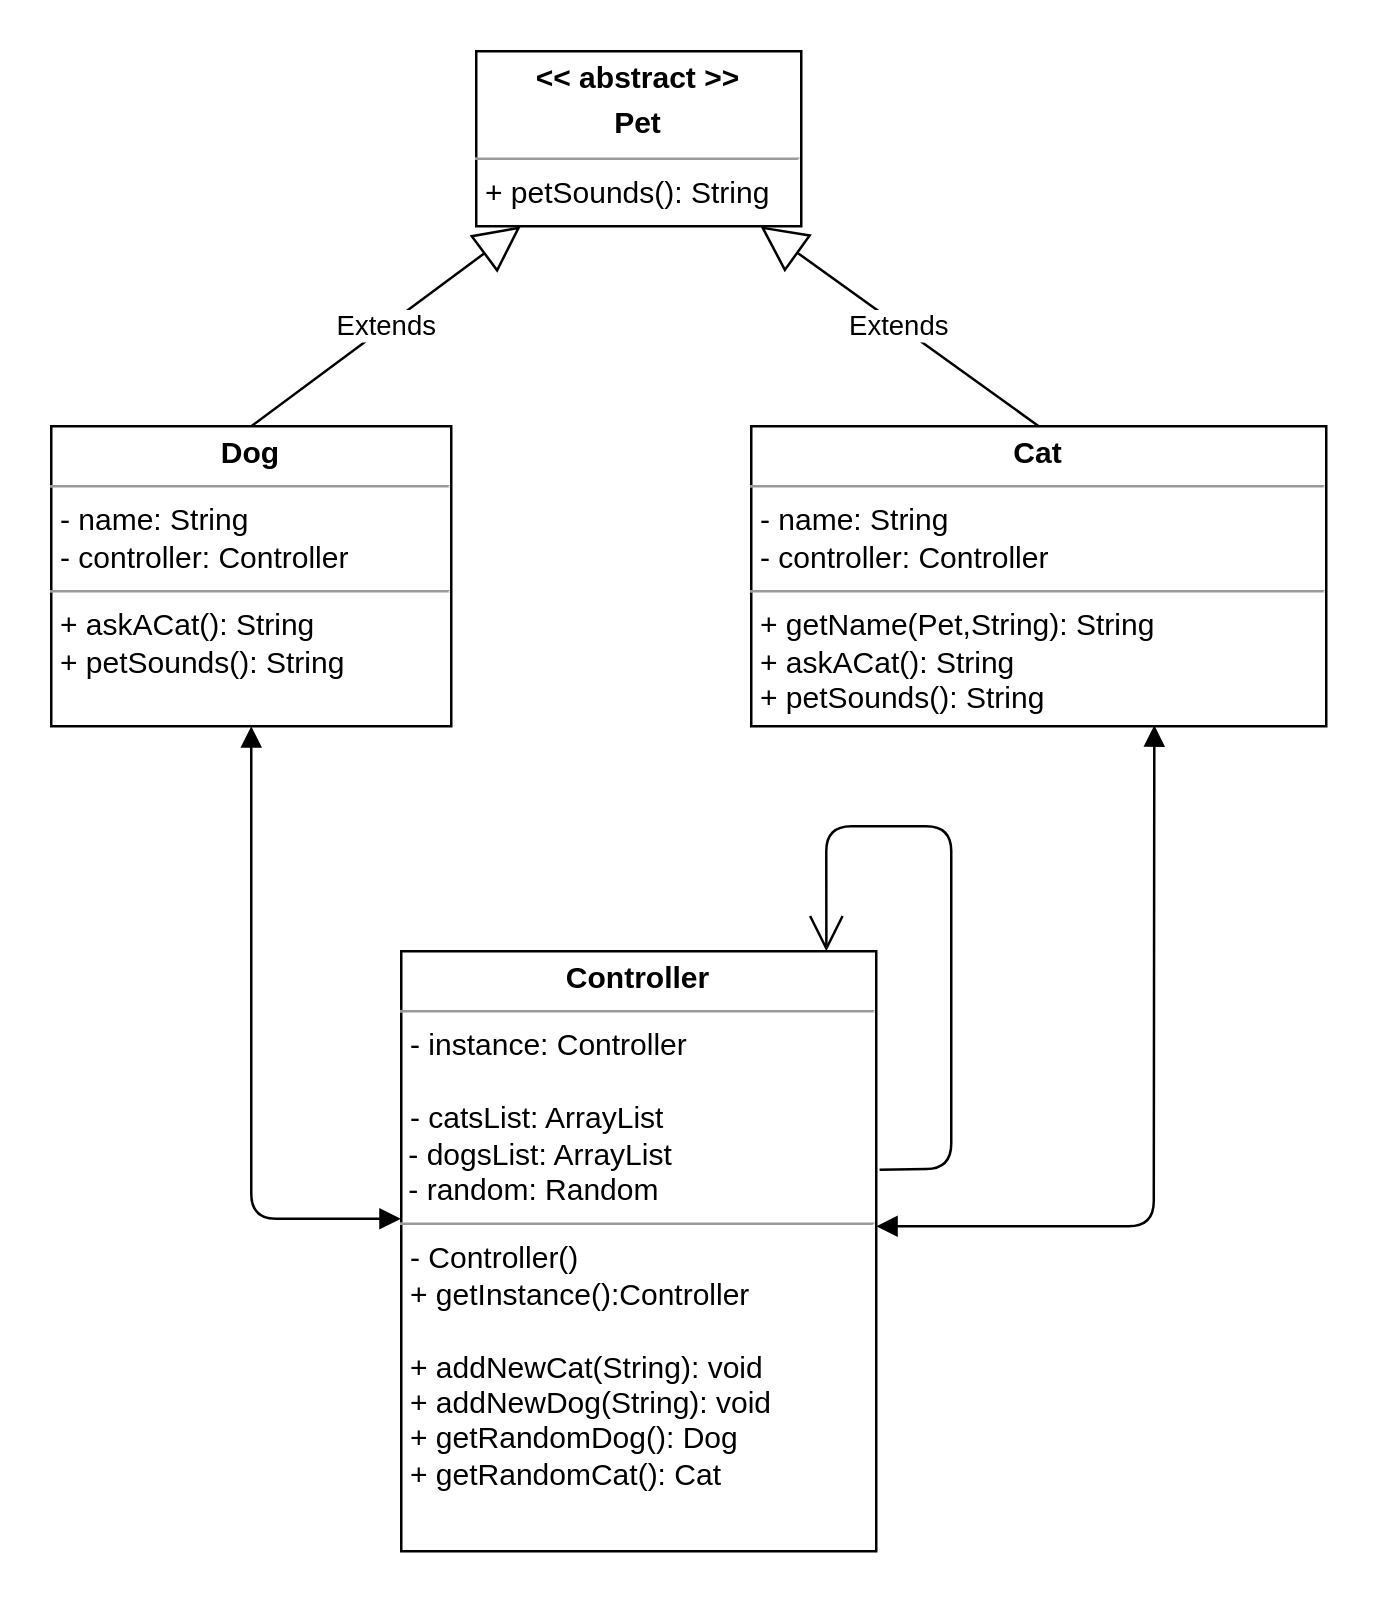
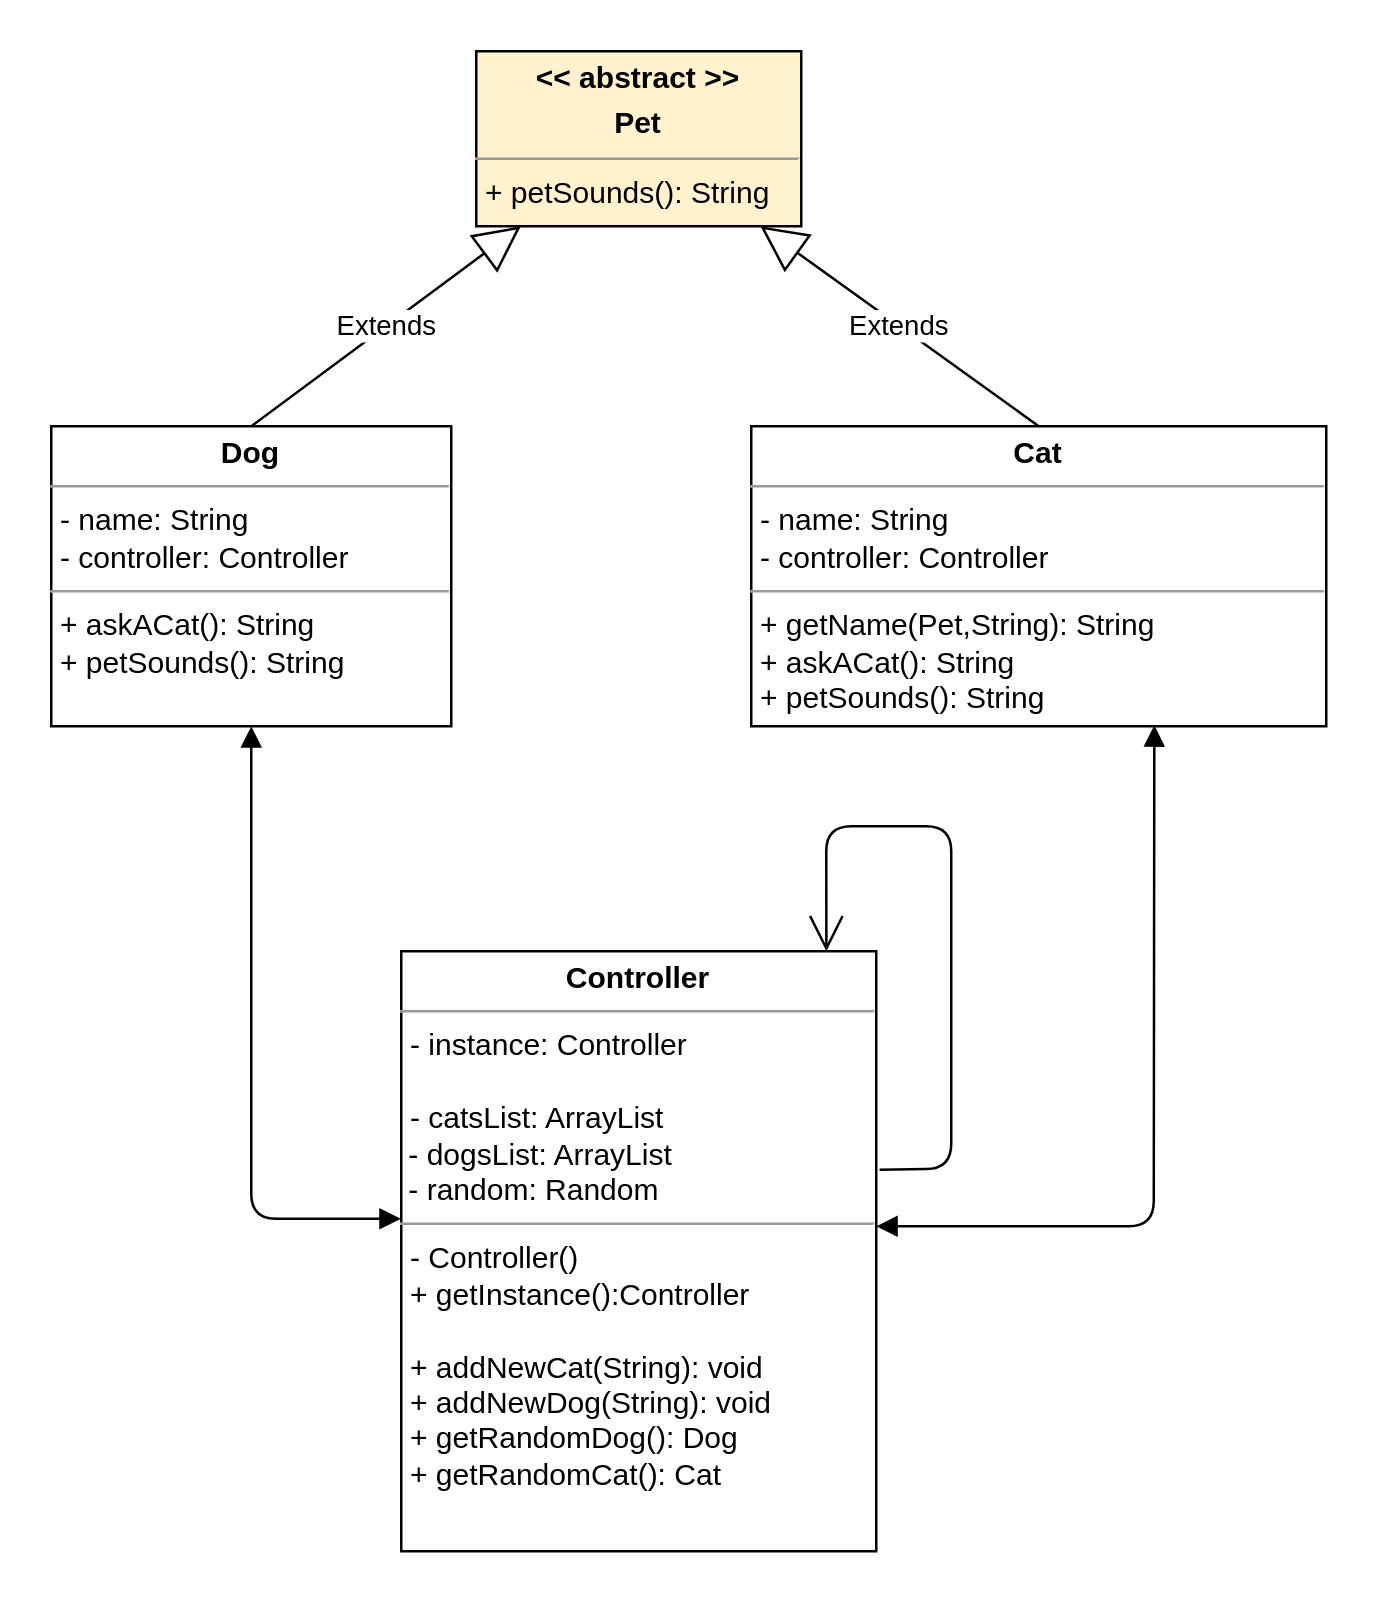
(639, 139) -> (639, 139)
